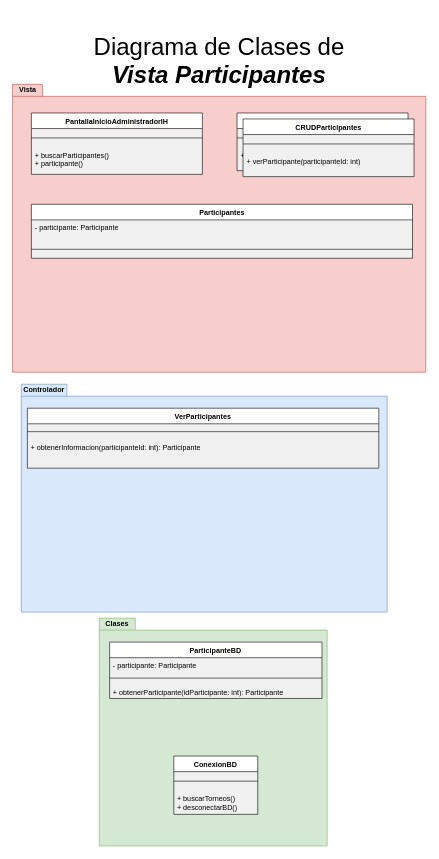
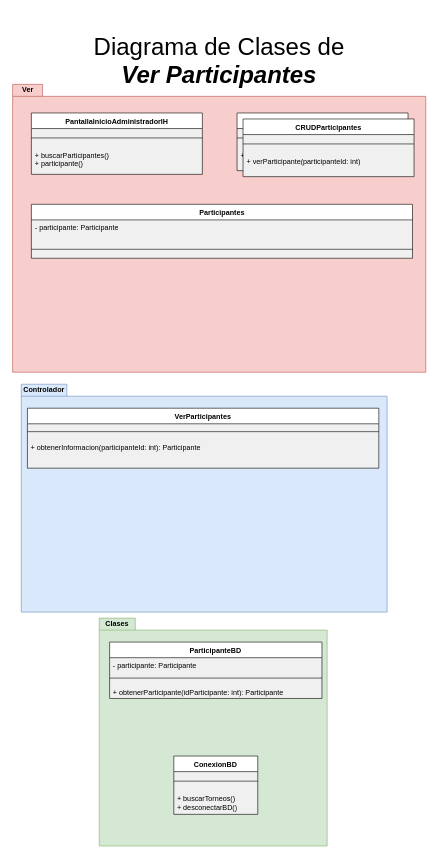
(219, 60) -> (219, 60)
(28, 90) -> (28, 90)
